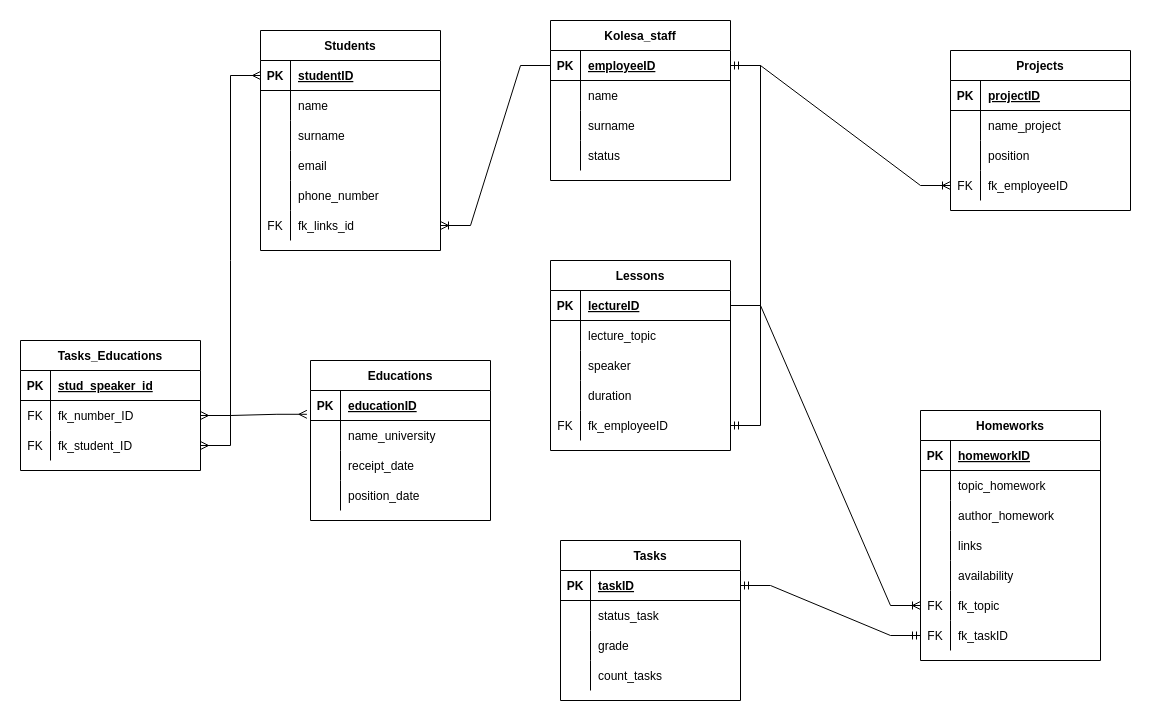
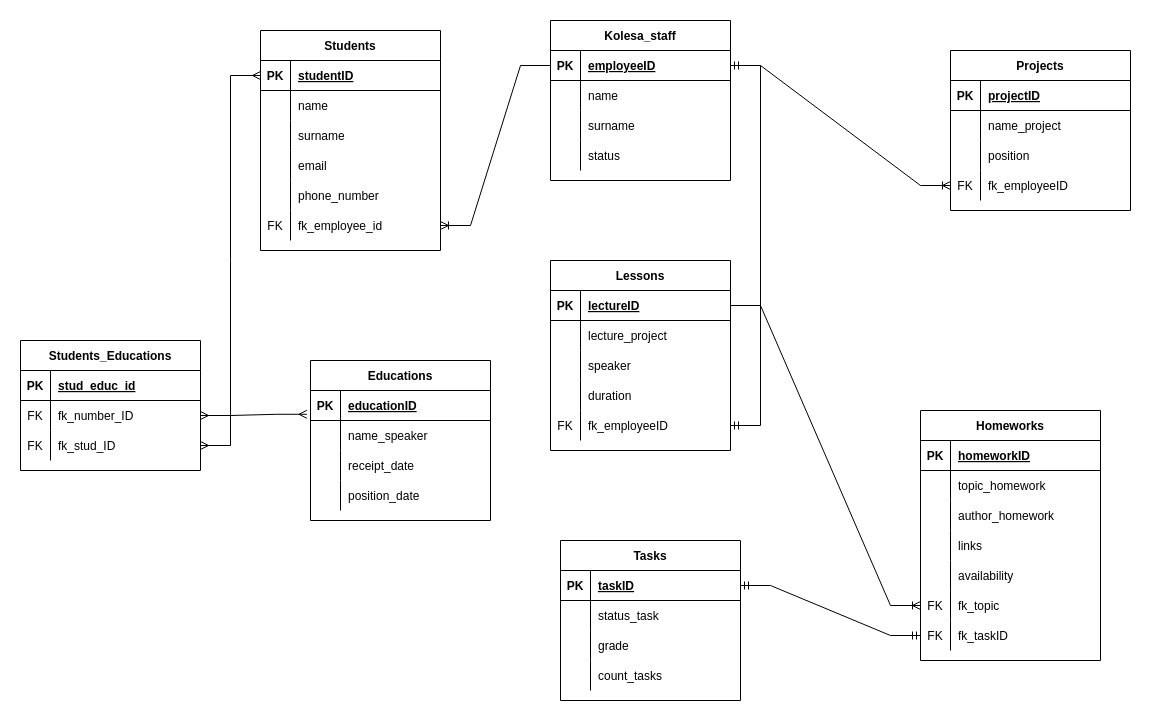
(330, 226) -> (342, 226)
(629, 336) -> (637, 336)
(110, 356) -> (110, 356)
(107, 386) -> (97, 386)
(395, 436) -> (388, 436)
(102, 446) -> (92, 446)
